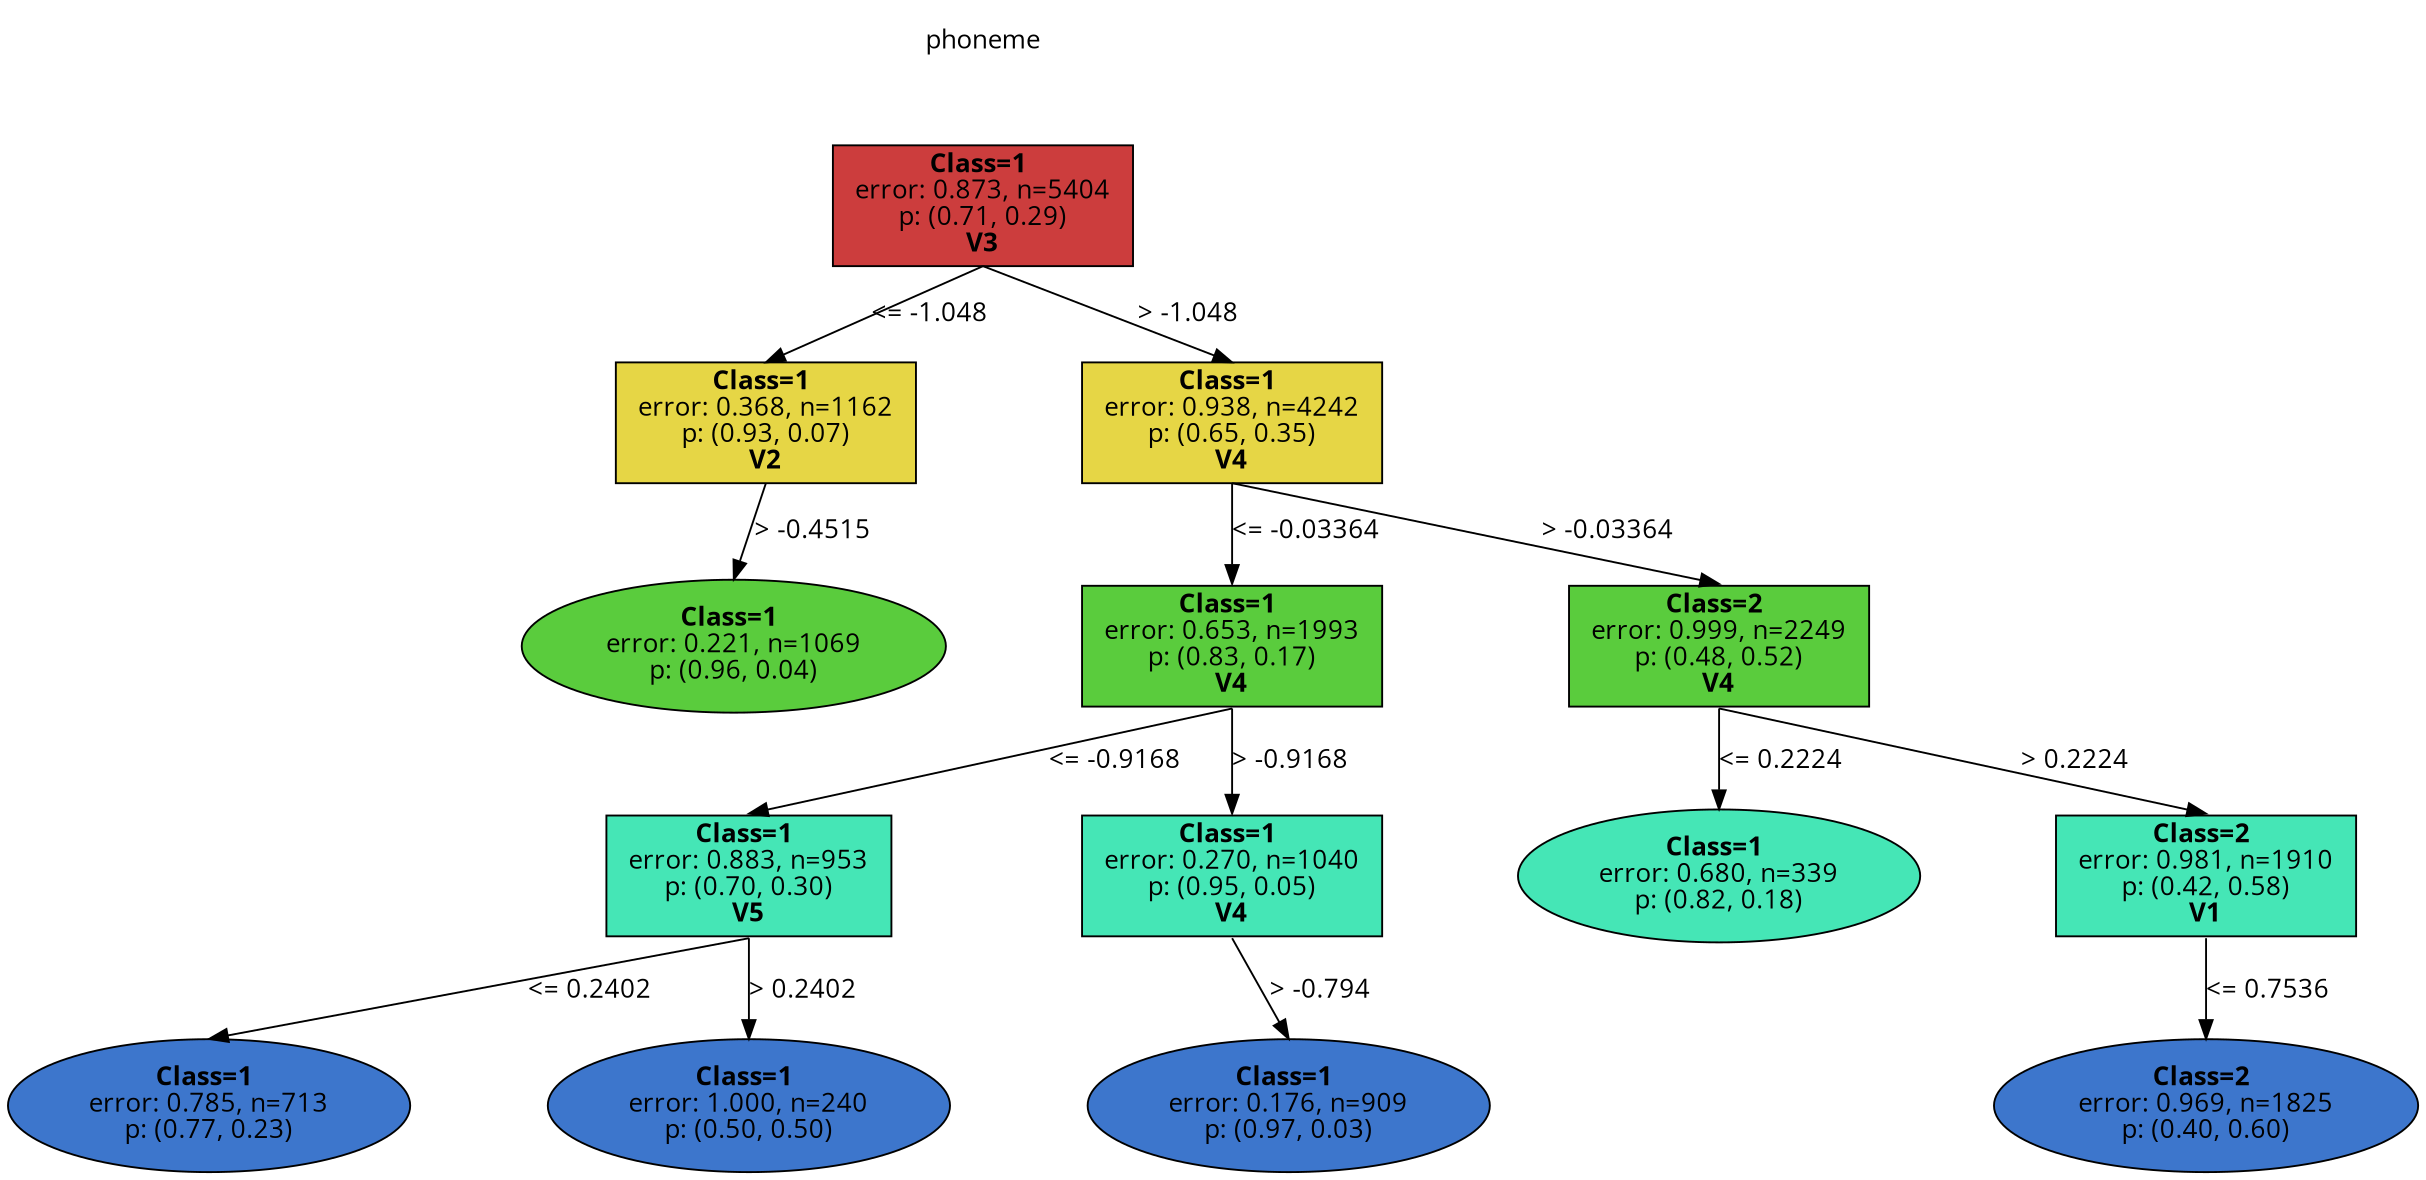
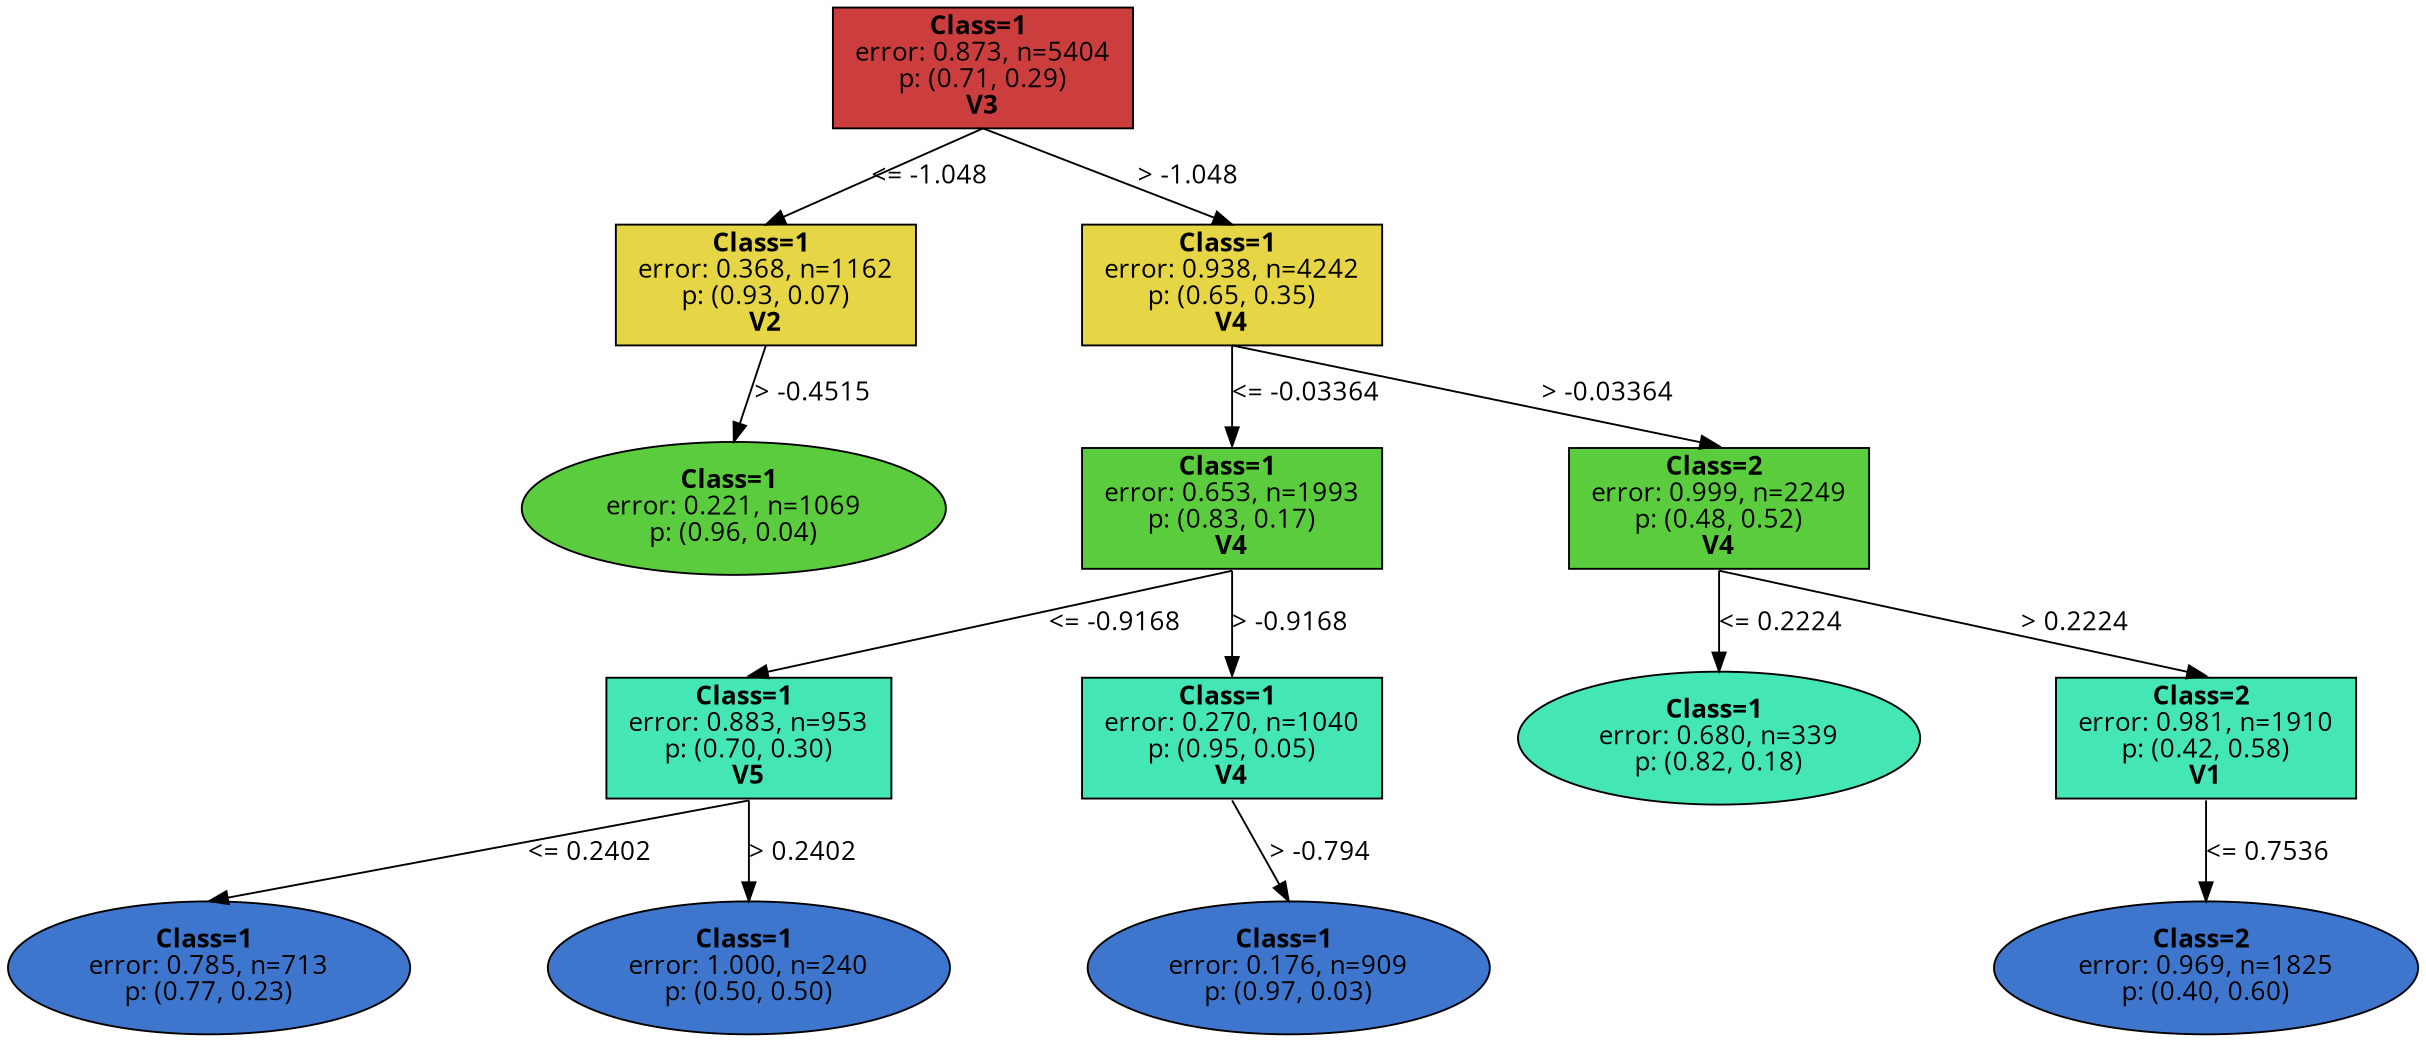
(983, 42) -> none
